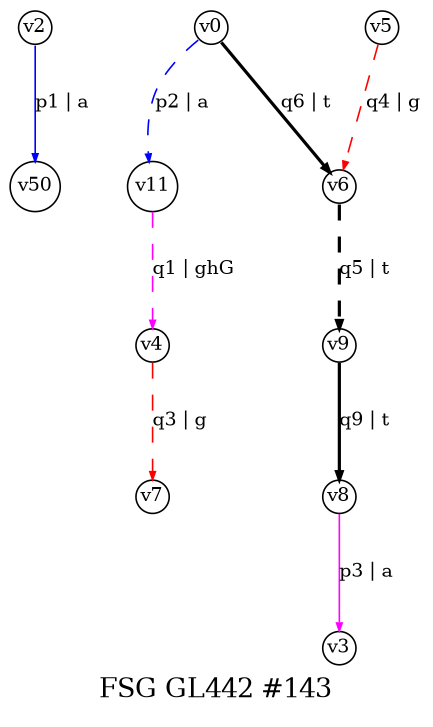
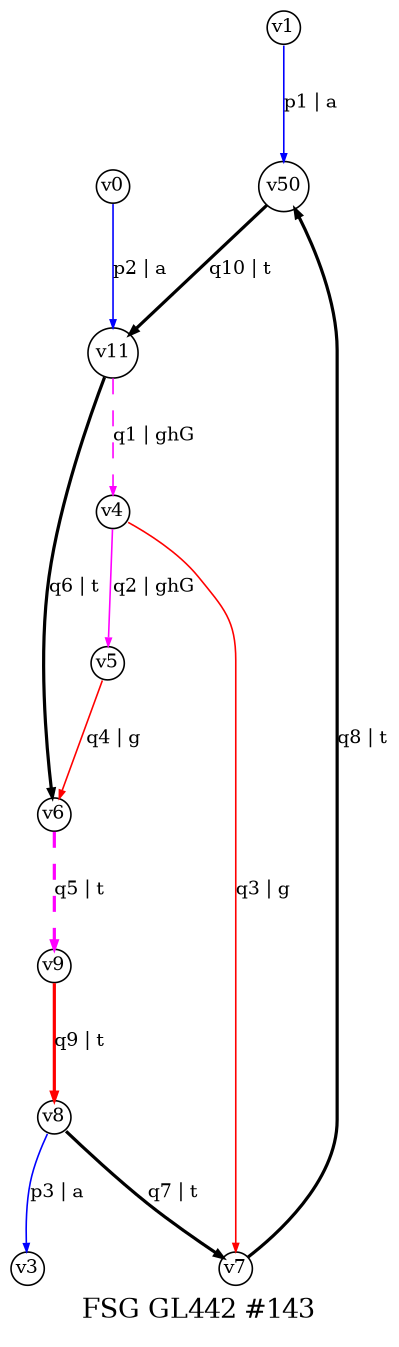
(35, 28) -> (284, 28)
(157, 90) -> (113, 262)
(362, 103) -> (82, 735)
(273, 104) -> (49, 579)
(339, 262) -> (54, 886)
none -> (202, 267)
(153, 417) -> (236, 860)
(339, 417) -> (54, 1037)
(339, 568) -> (29, 1187)
none -> (111, 583)
none -> (337, 749)
none -> (138, 1196)
